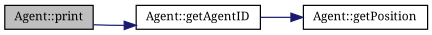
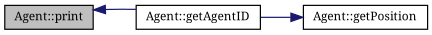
(109, 25) -> (121, 9)
